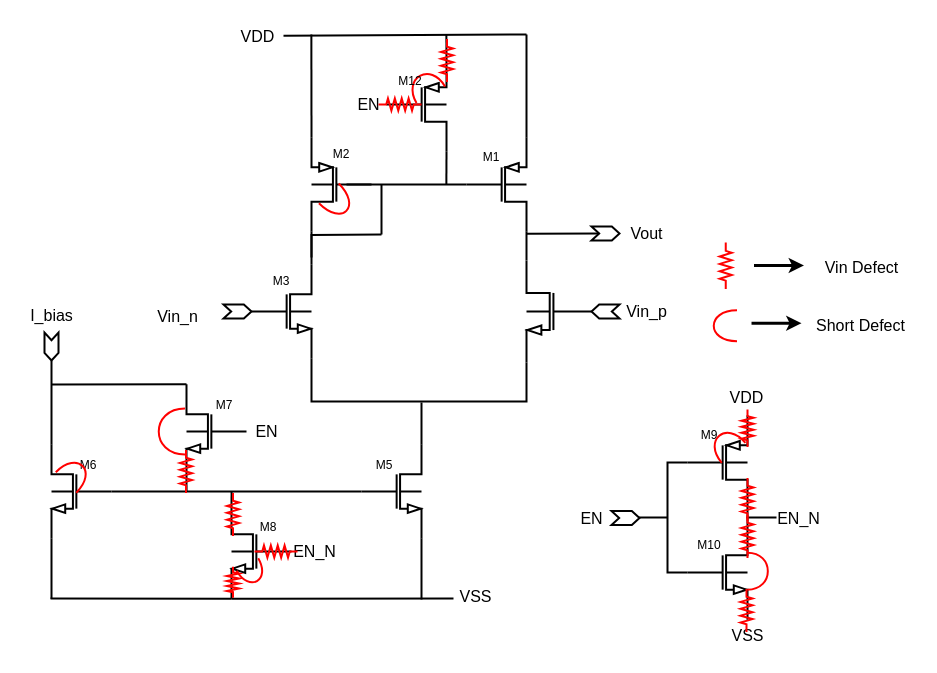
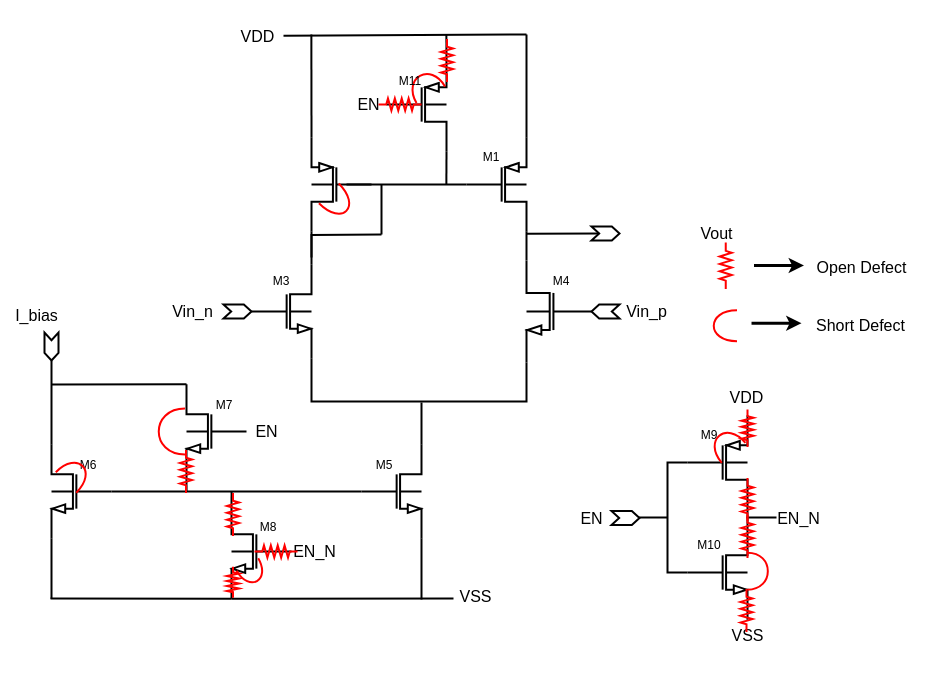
(411, 82) -> (411, 82)
(342, 155) -> none
(647, 234) -> (717, 234)
(862, 268) -> (862, 268)
none -> (562, 281)
(52, 315) -> (37, 315)
(177, 317) -> (192, 312)
